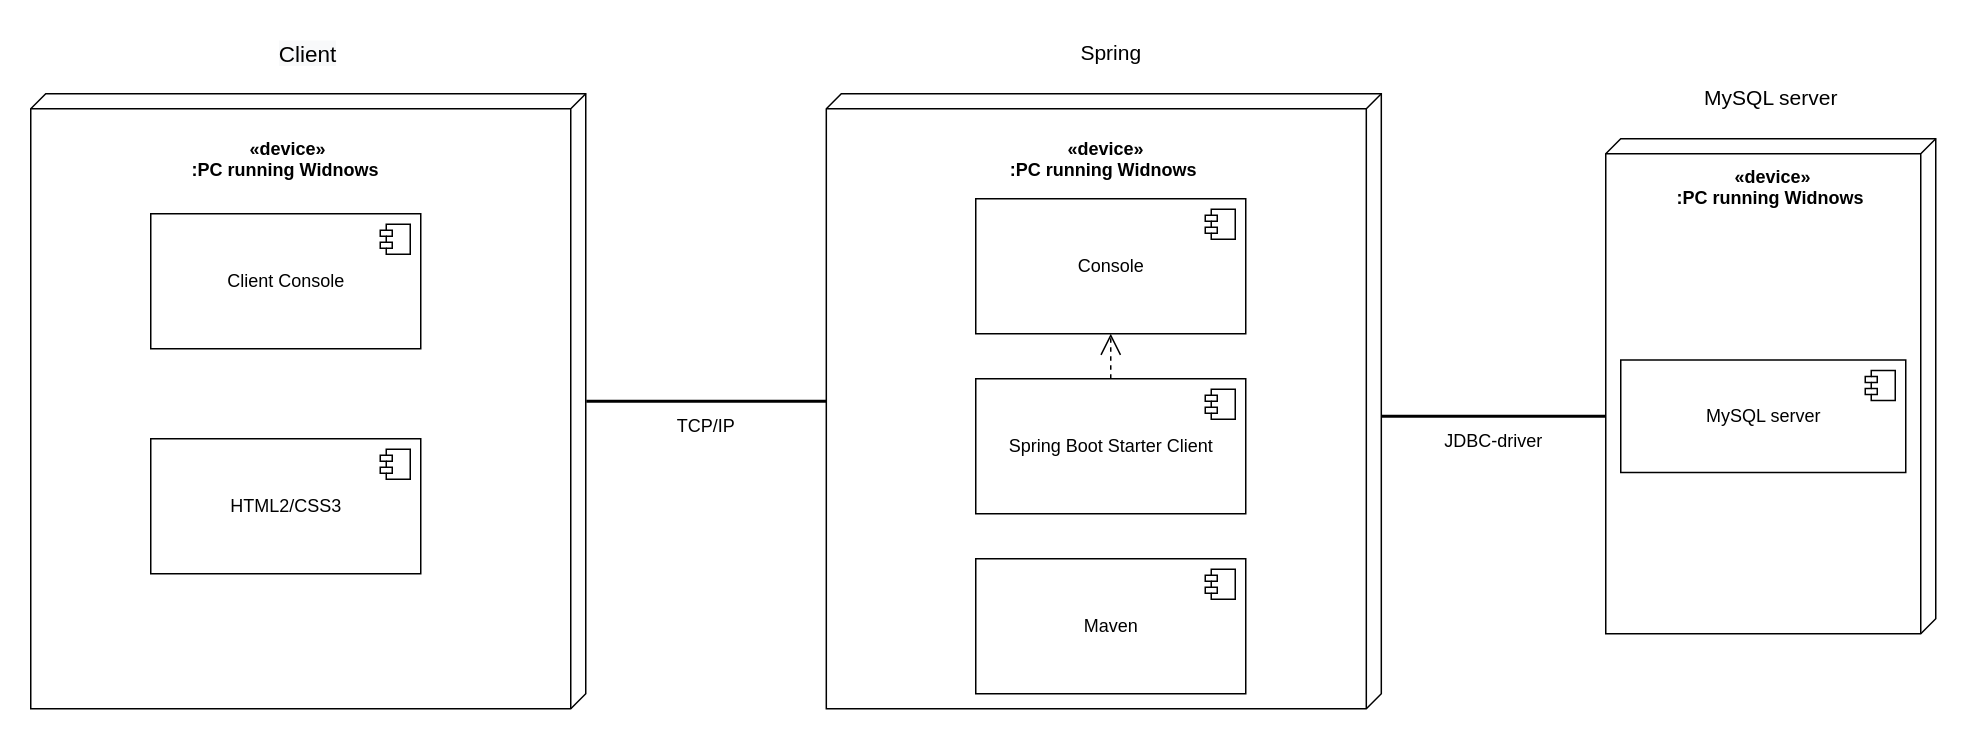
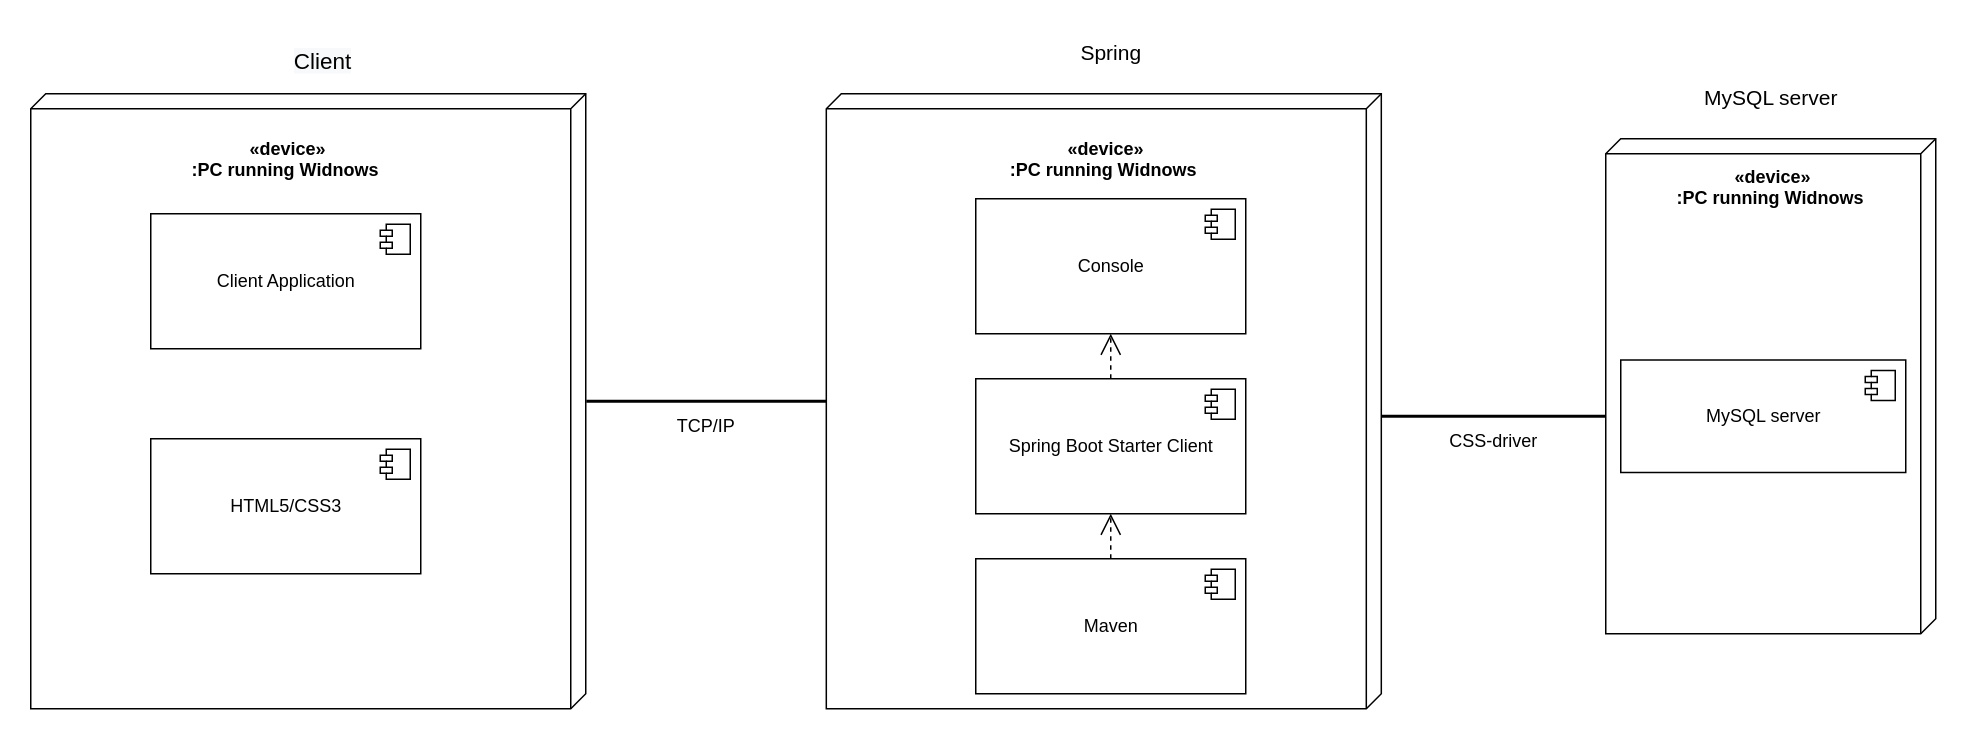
(308, 53) -> (323, 61)
(287, 281) -> (287, 281)
(1494, 442) -> (1494, 442)
(287, 506) -> (287, 506)
none -> (1111, 538)
